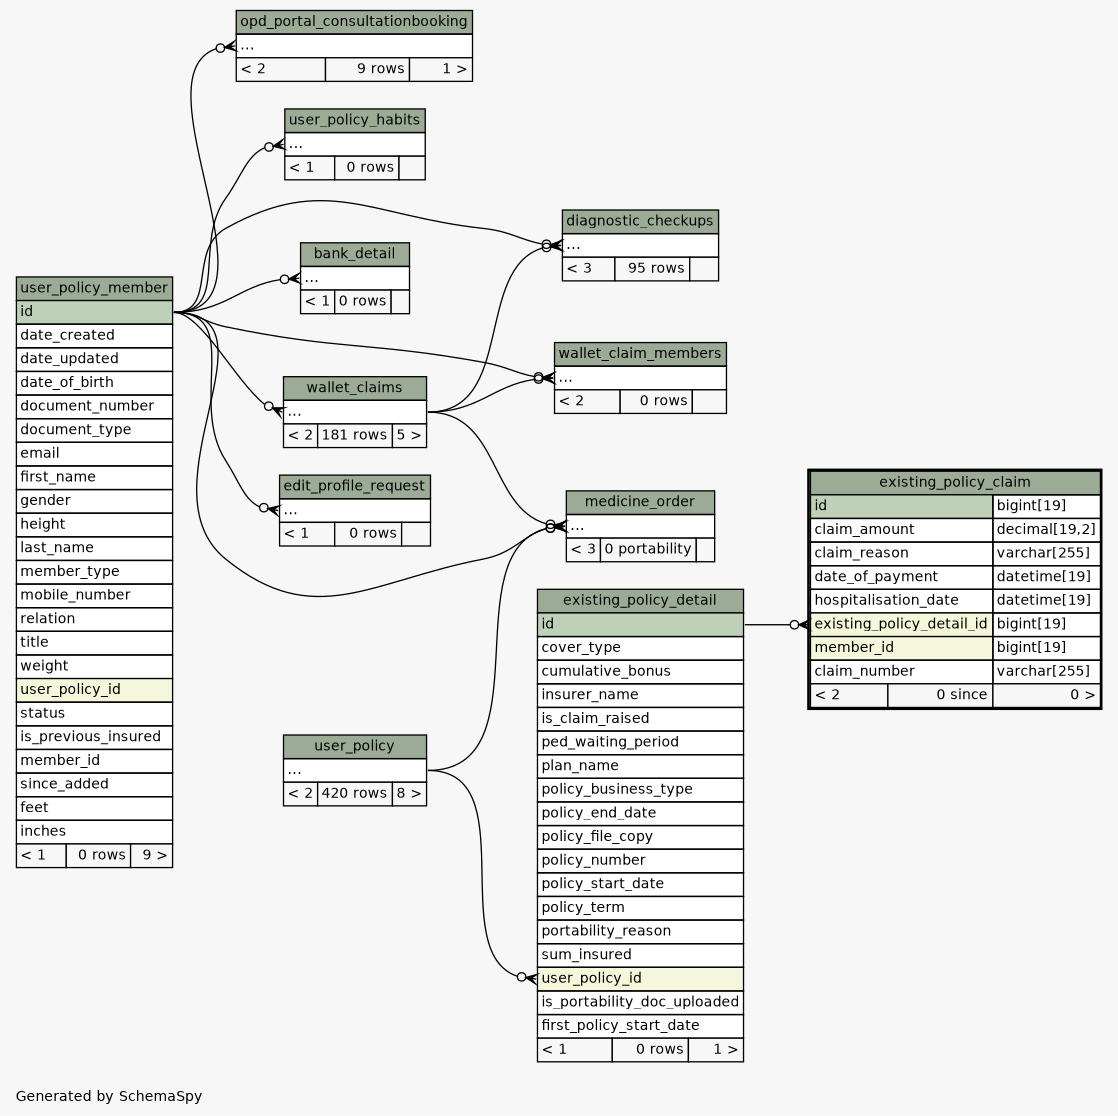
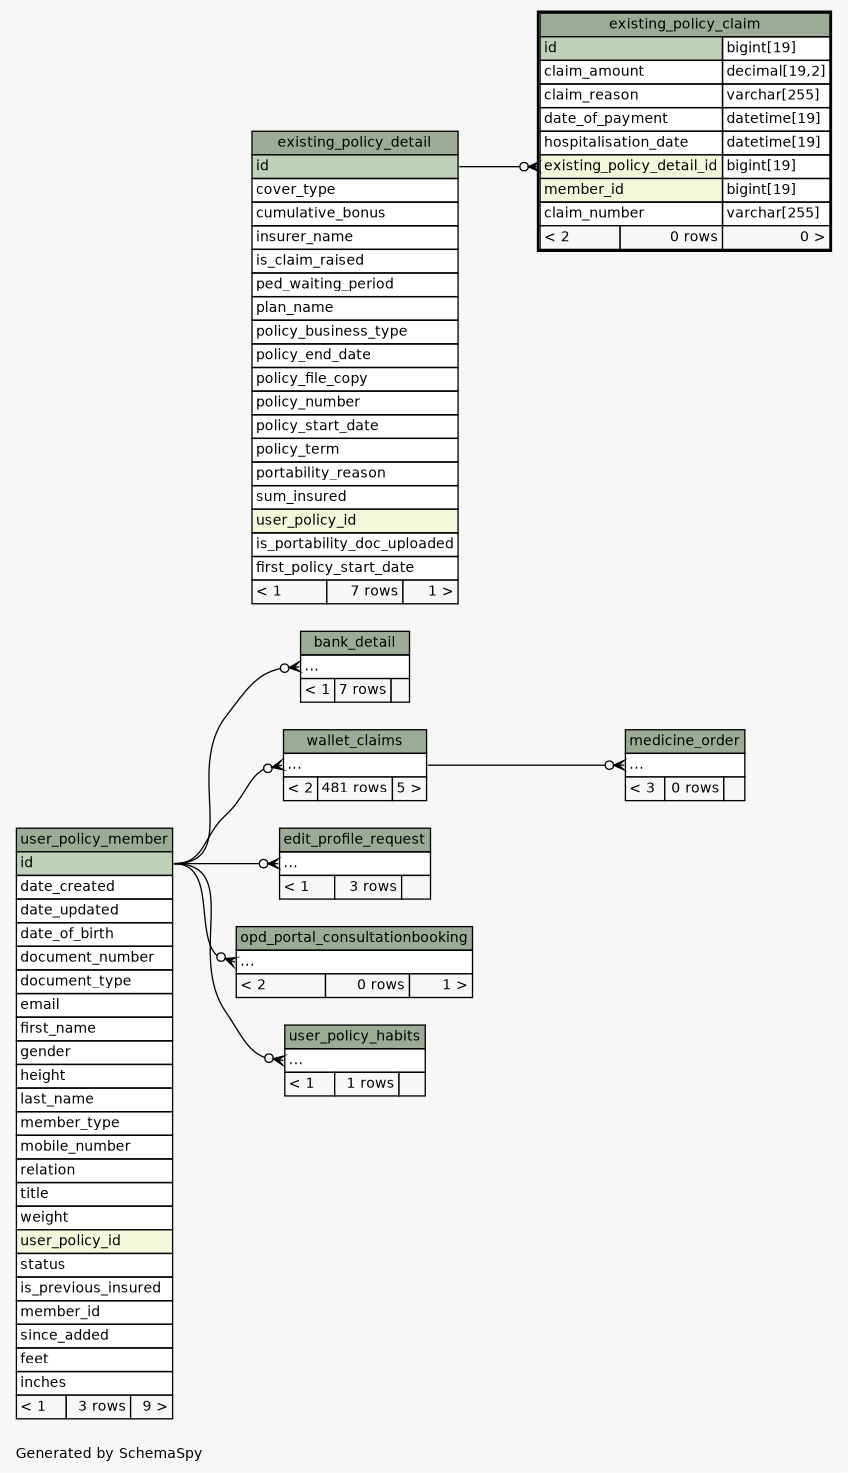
(381, 69) -> (381, 985)
(371, 167) -> (371, 1083)
(640, 245) -> none
(363, 301) -> (363, 690)
(640, 378) -> none
(355, 435) -> (355, 788)
(373, 534) -> (373, 887)
(648, 549) -> (696, 788)
(250, 575) -> none
(963, 695) -> (694, 237)
(354, 770) -> none
(102, 855) -> (102, 1406)
(660, 1049) -> (375, 591)
